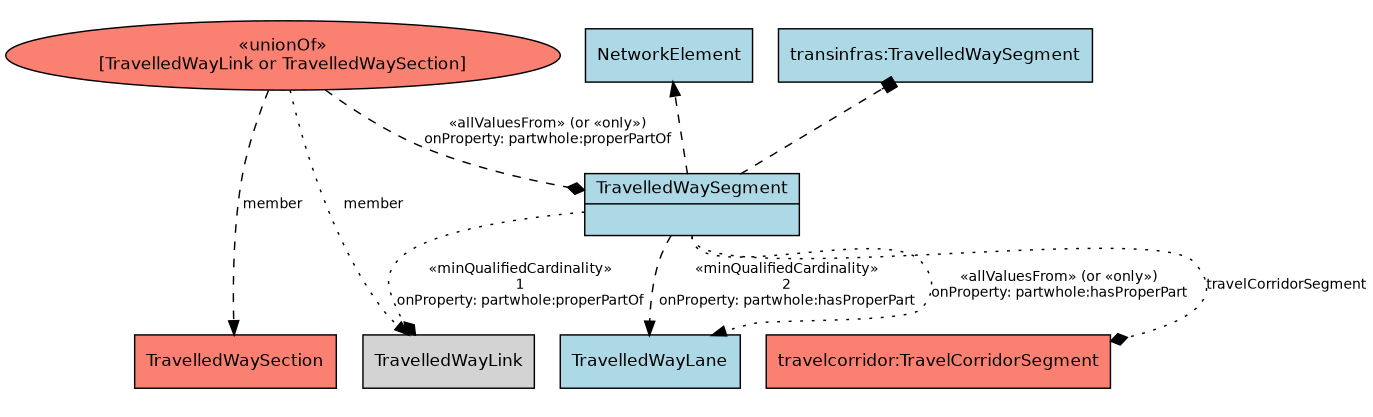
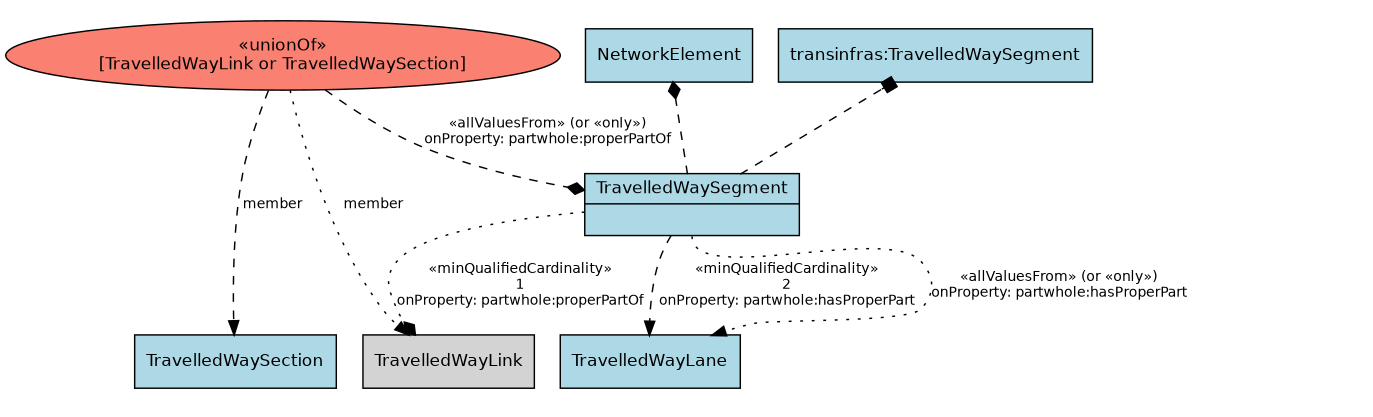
(681, 135) -> (681, 135)
(235, 362) -> (235, 362)
(938, 362) -> none
